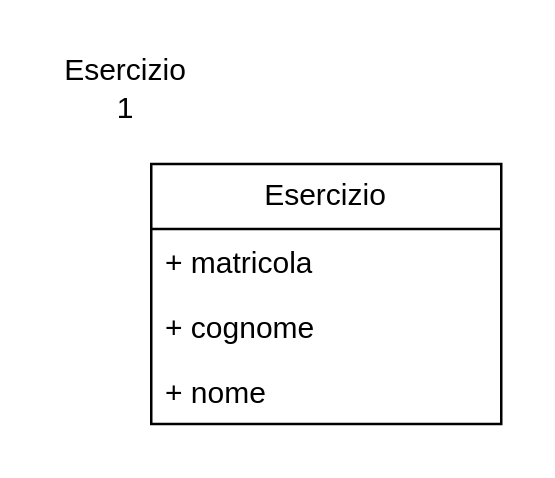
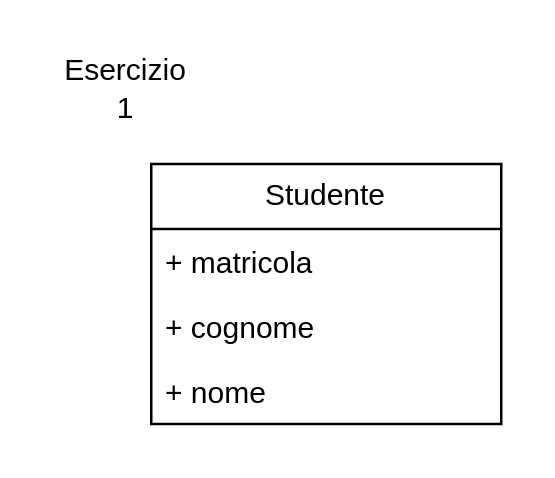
(326, 196) -> (326, 196)
